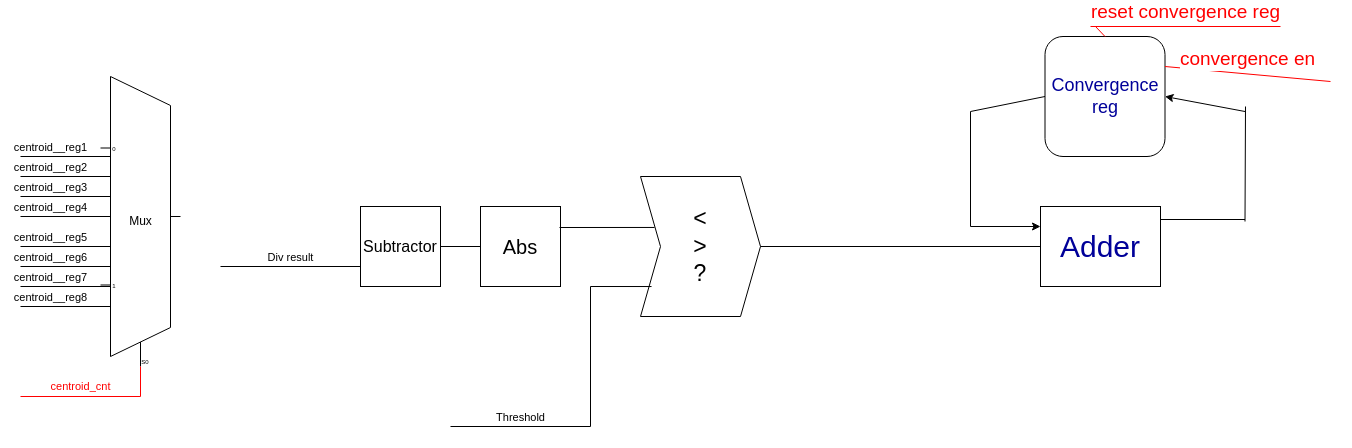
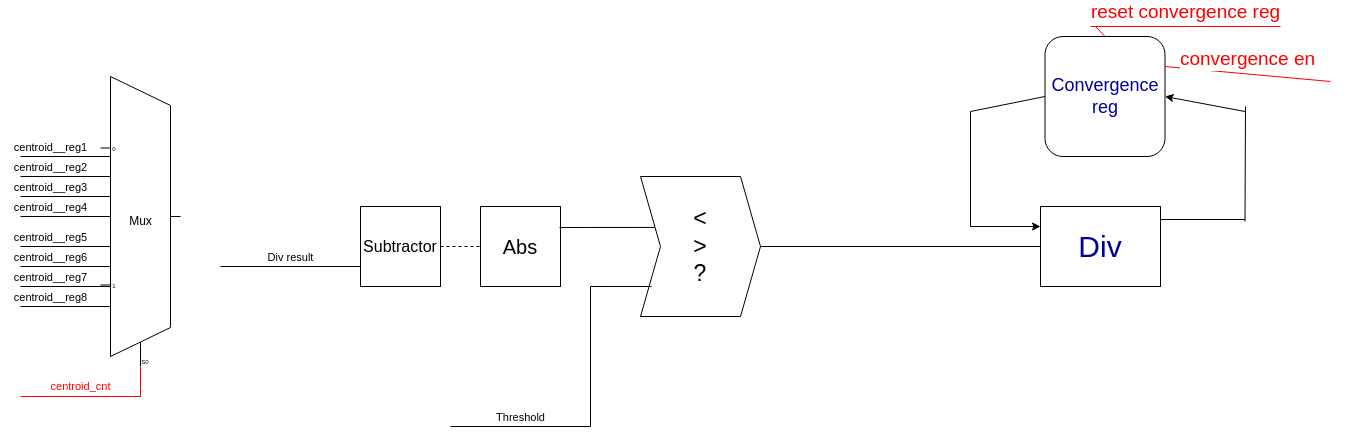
(461, 247) -> (461, 247)
(1101, 247) -> (1101, 247)
